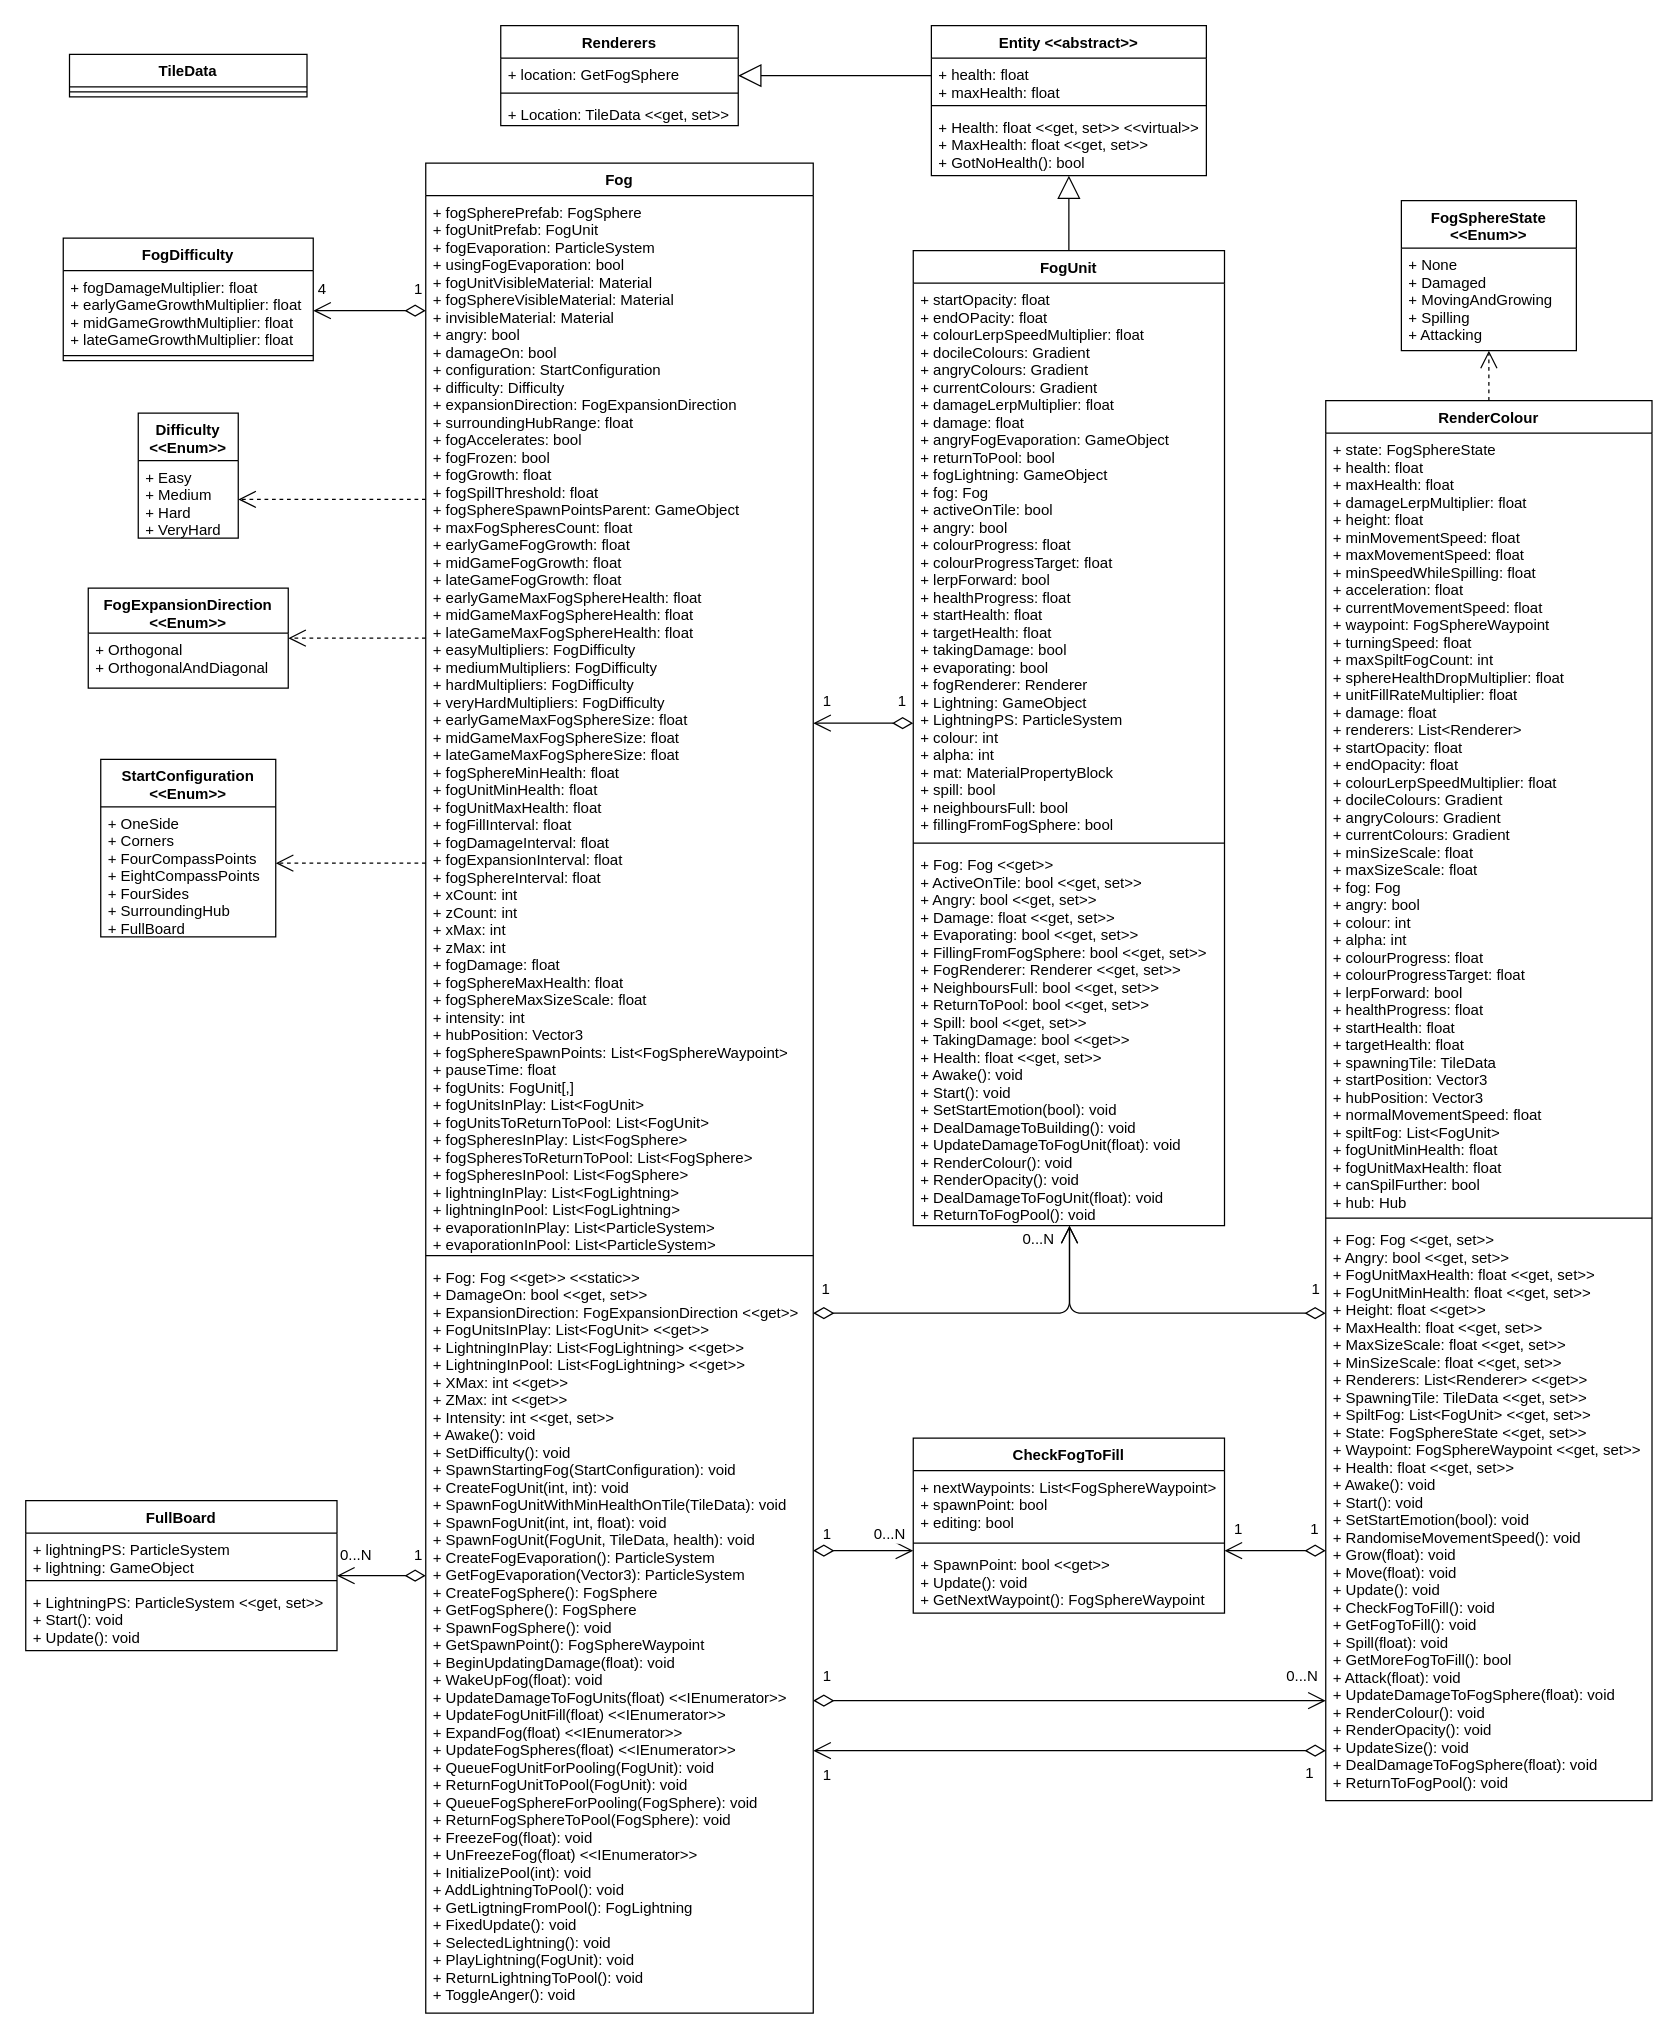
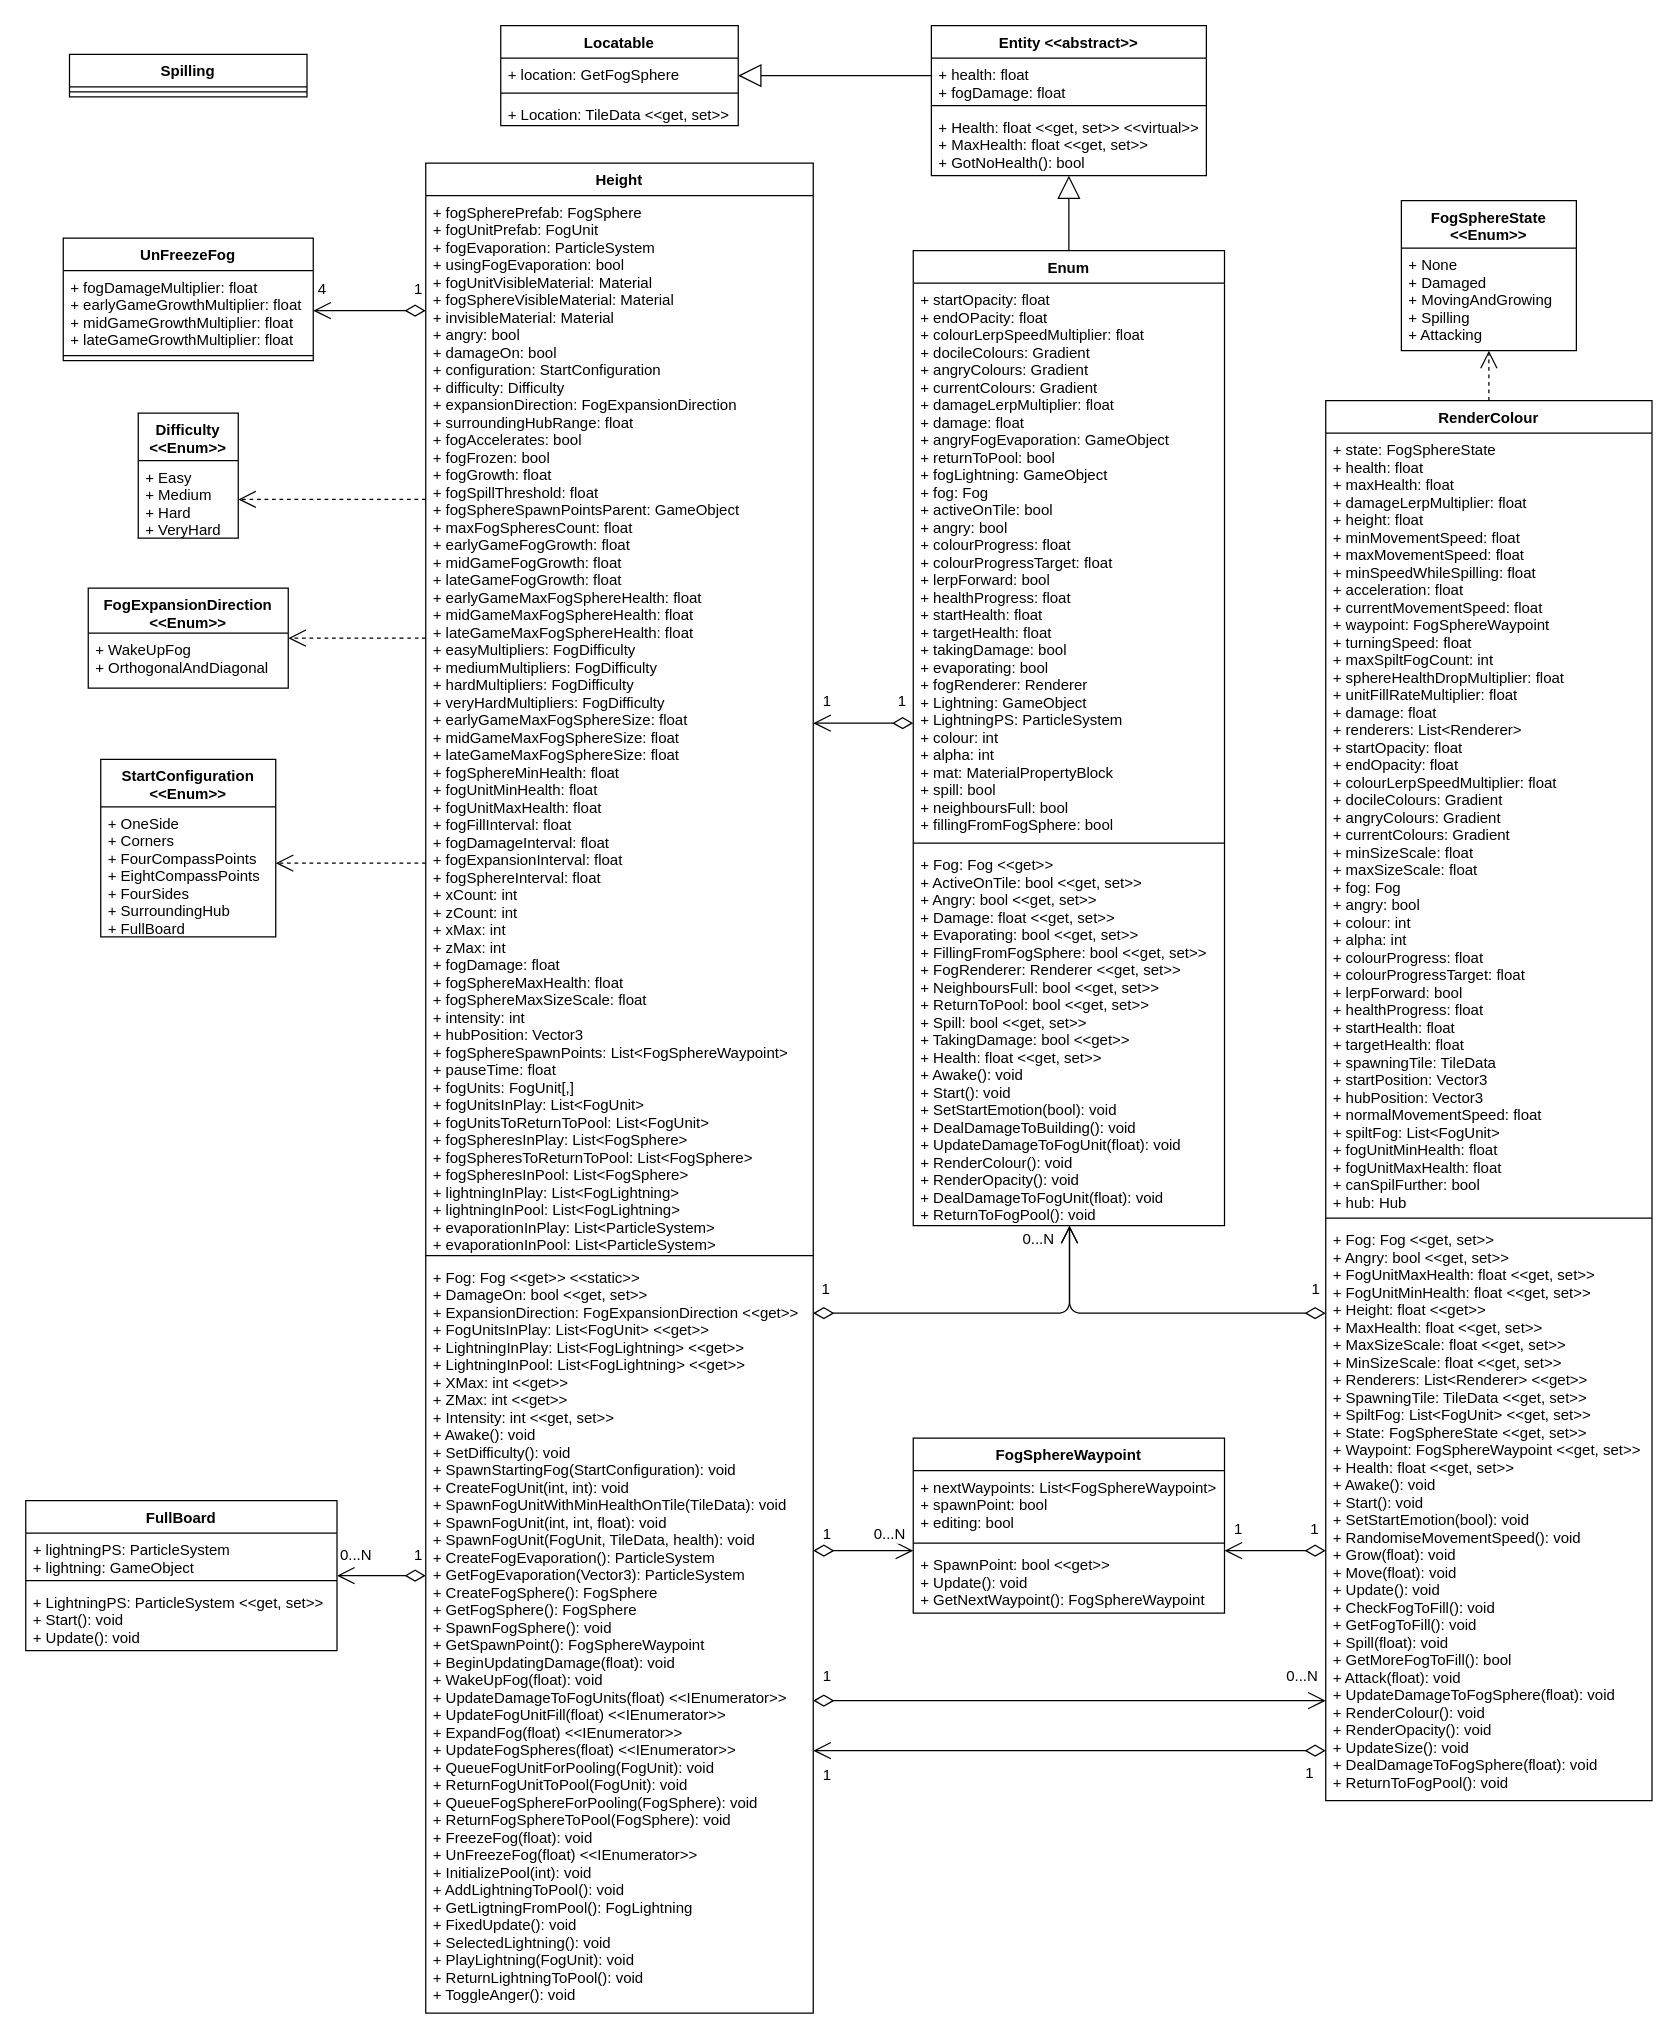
(619, 43) -> (619, 43)
(188, 71) -> (188, 71)
(991, 75) -> (991, 75)
(619, 180) -> (619, 180)
(188, 255) -> (188, 255)
(1068, 268) -> (1068, 268)
(142, 650) -> (139, 650)
(1068, 1455) -> (1068, 1455)
